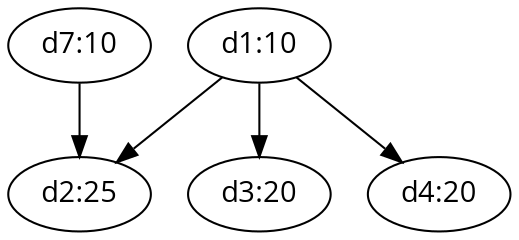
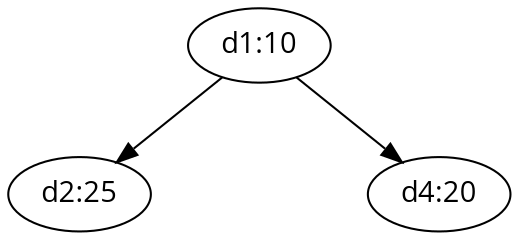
(80, 45) -> none
(259, 194) -> none
